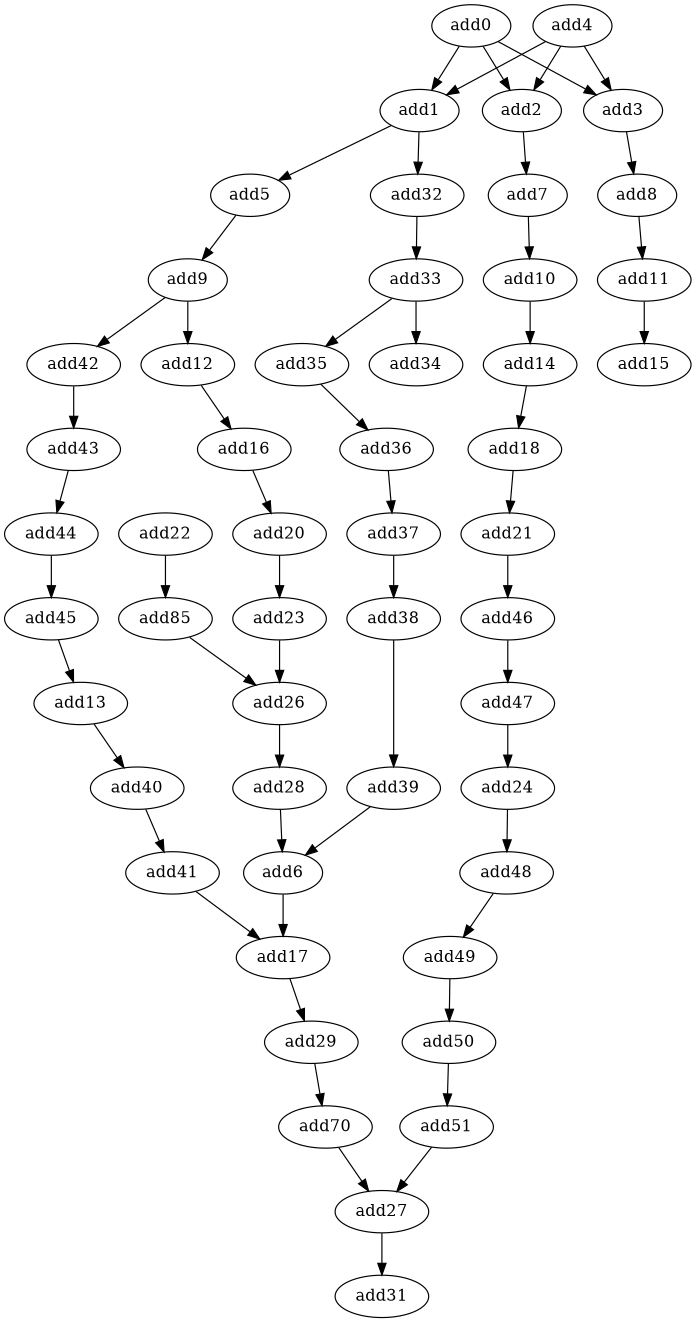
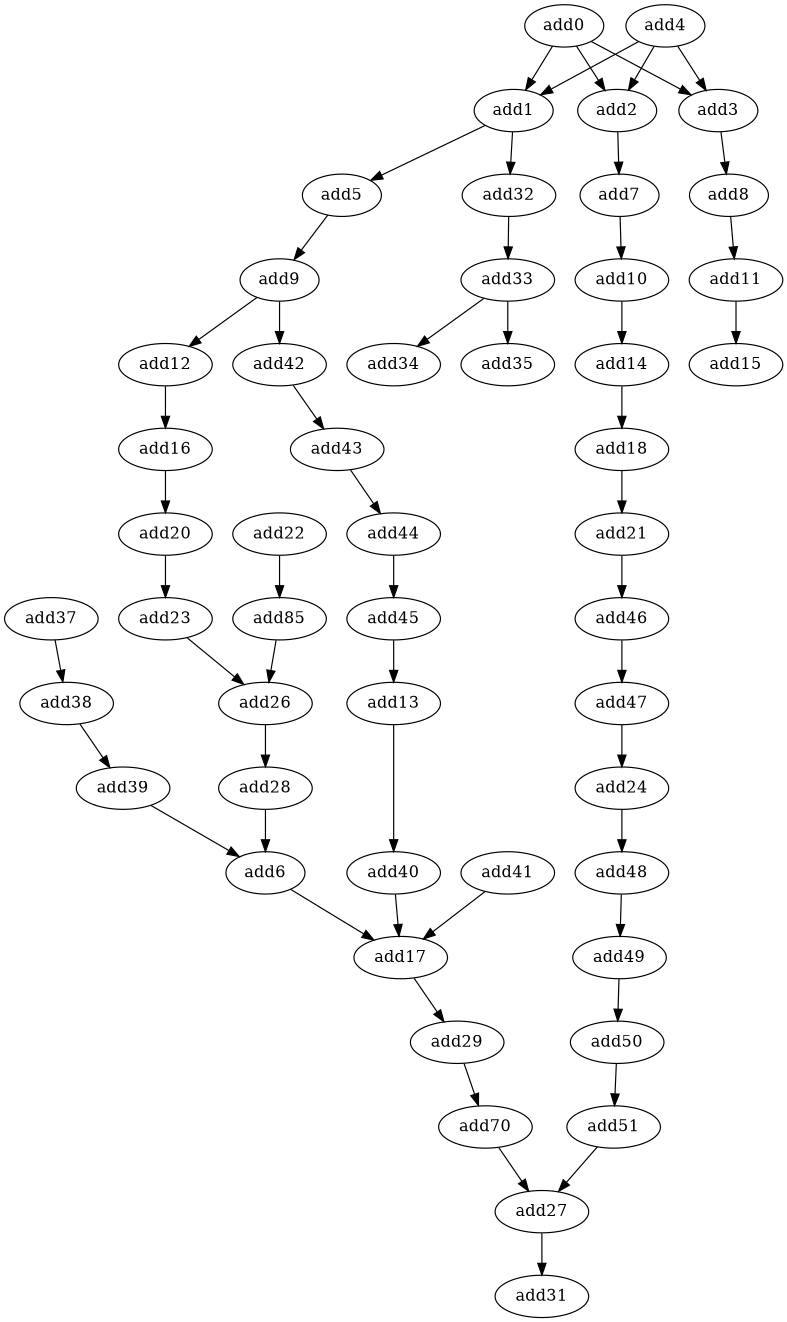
(387, 449) -> none
(153, 825) -> (397, 909)
